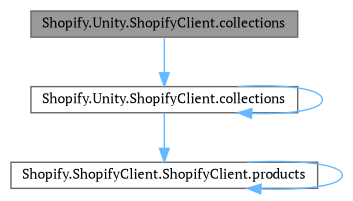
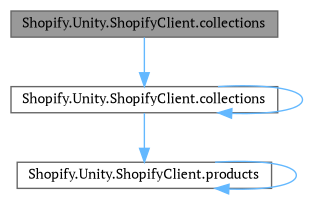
(164, 175) -> (144, 175)
